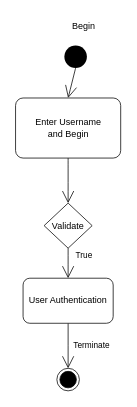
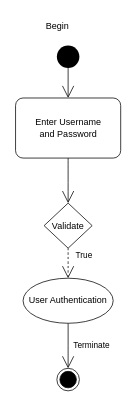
(84, 27) -> (57, 27)
(75, 57) -> (68, 57)
(68, 128) -> (68, 128)
(68, 262) -> (68, 262)
(68, 300) -> (68, 300)
